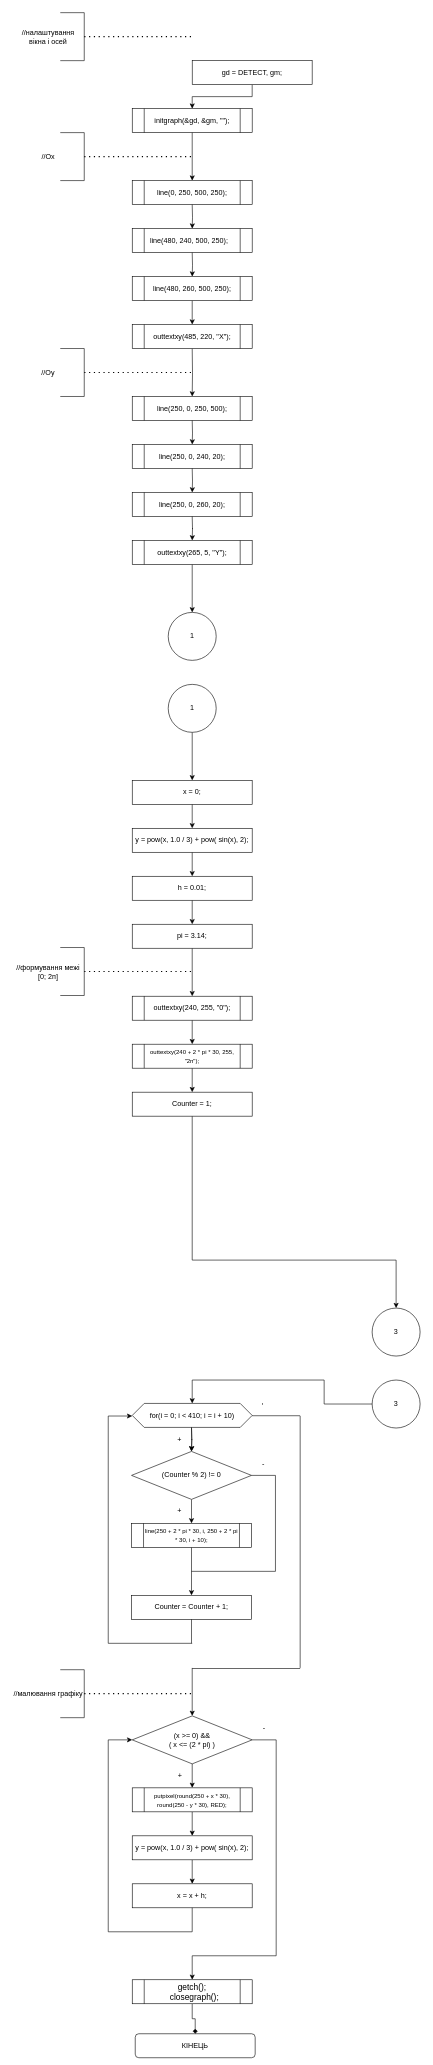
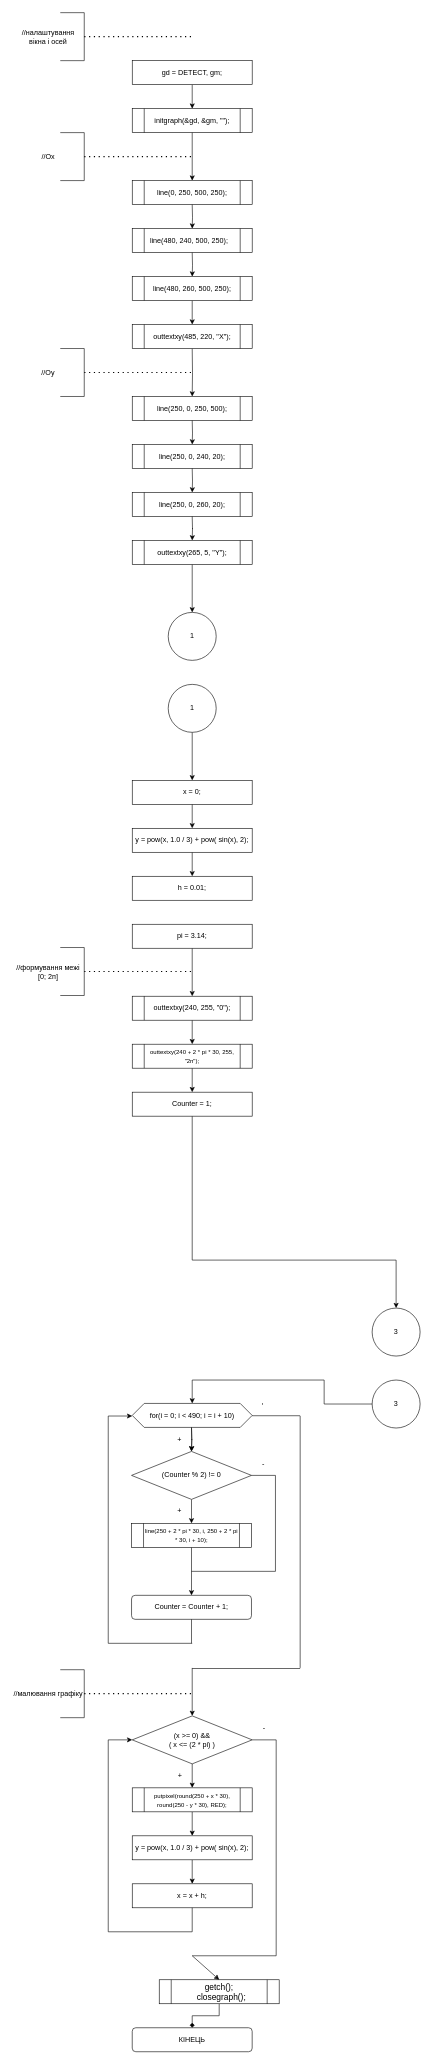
(252, 72) -> (192, 72)
(192, 918) -> none
(192, 1416) -> (192, 1416)
(192, 1608) -> (192, 1608)
(192, 1992) -> (219, 1992)
(195, 2046) -> (192, 2040)
